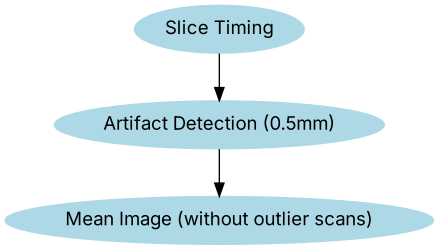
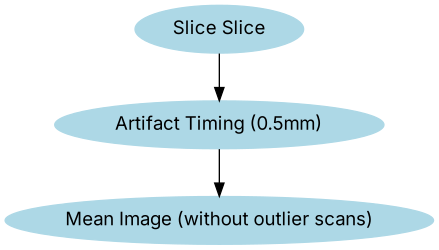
(219, 29) -> (219, 29)
(219, 125) -> (219, 125)
